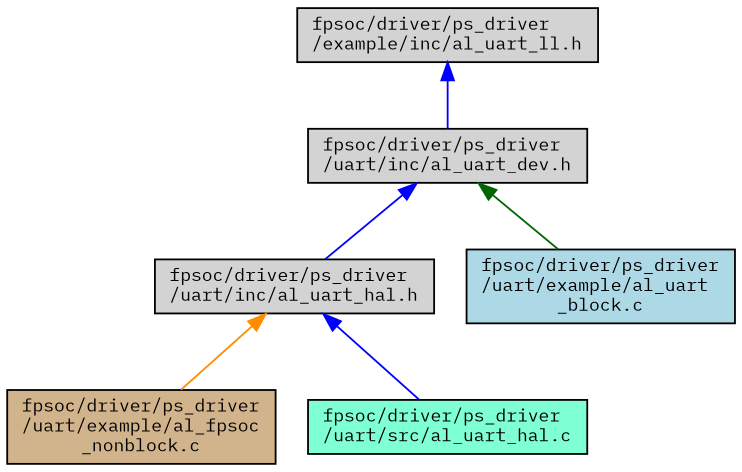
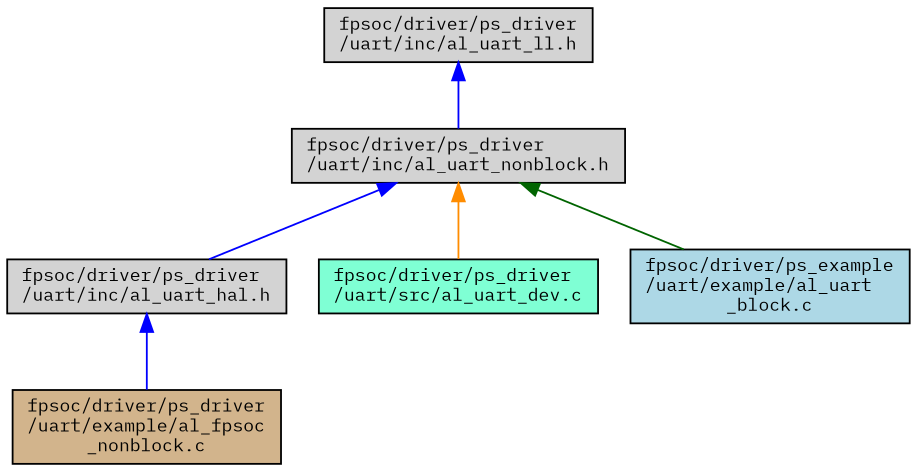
(448, 35) -> (458, 35)
(448, 156) -> (458, 156)
none -> (458, 286)
(601, 286) -> (770, 286)
(216, 358) -> (147, 361)
(448, 427) -> none
